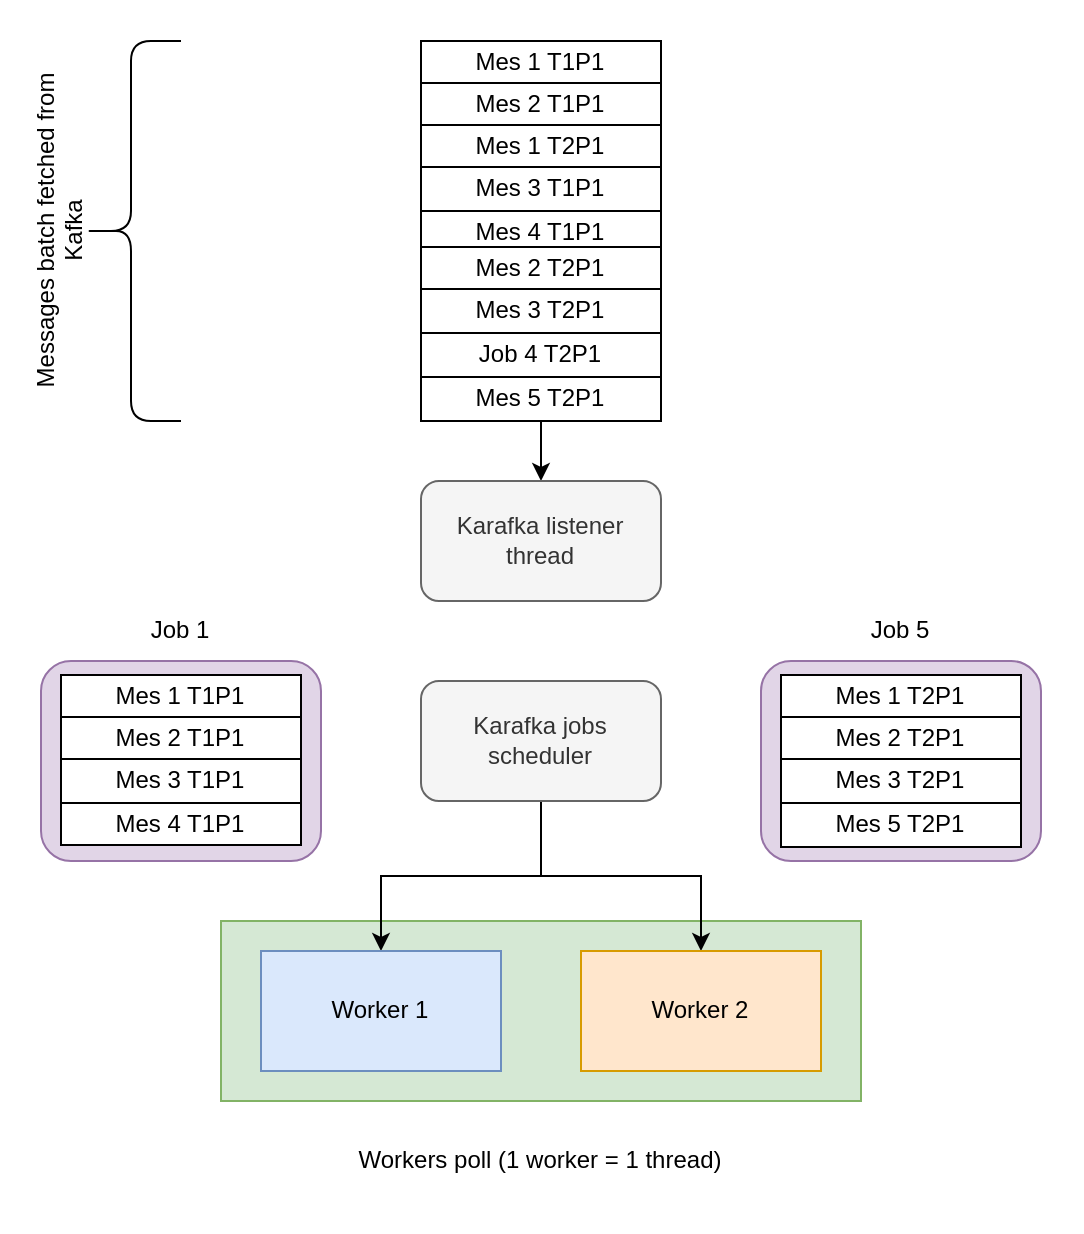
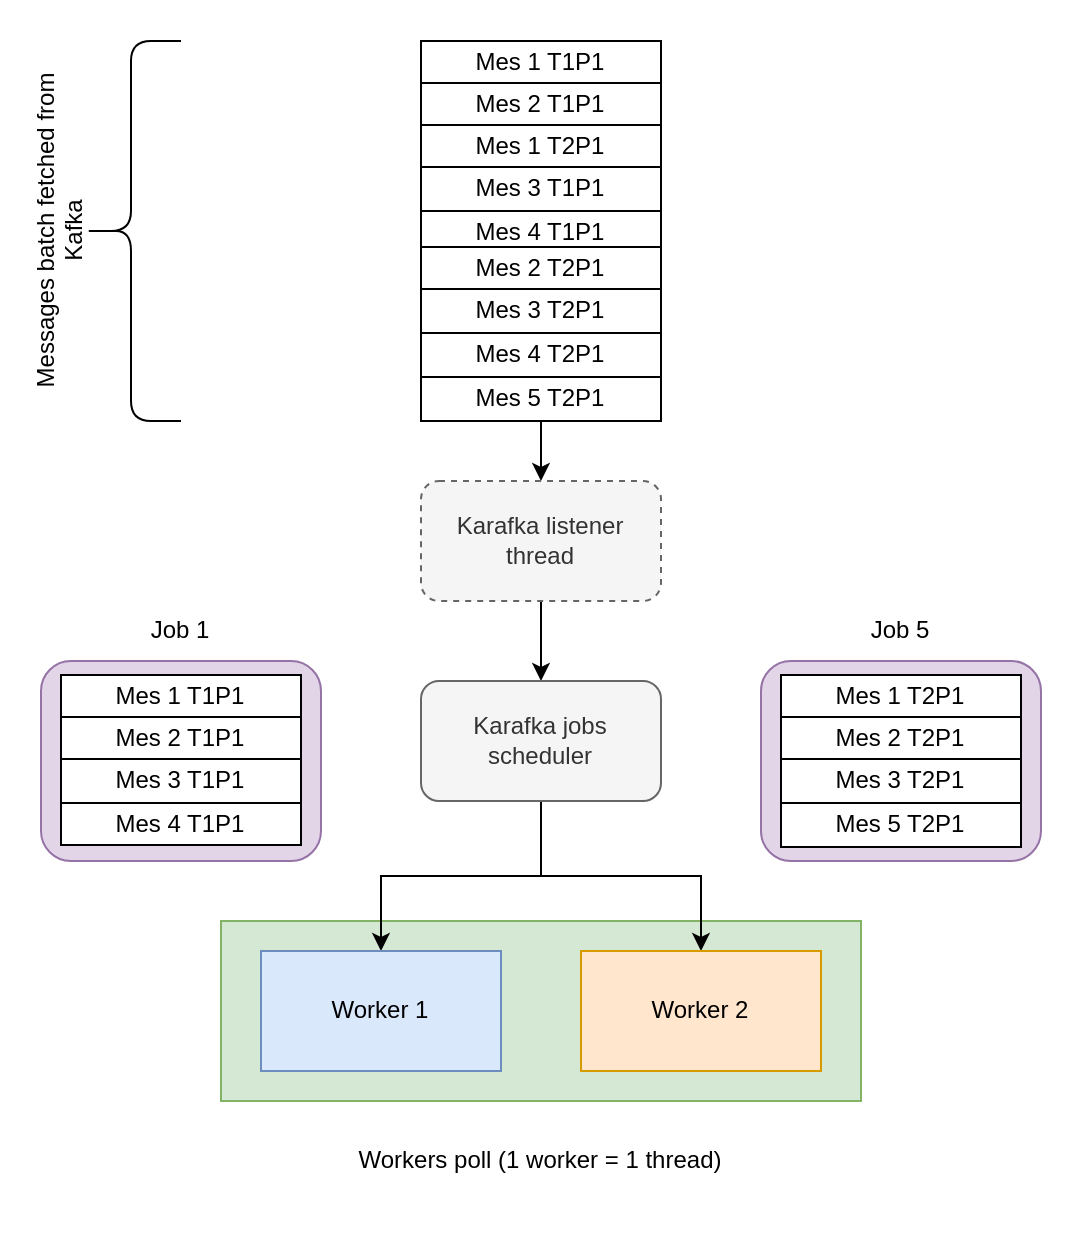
(541, 355) -> (541, 355)
(541, 541) -> (541, 541)
none -> (541, 634)
